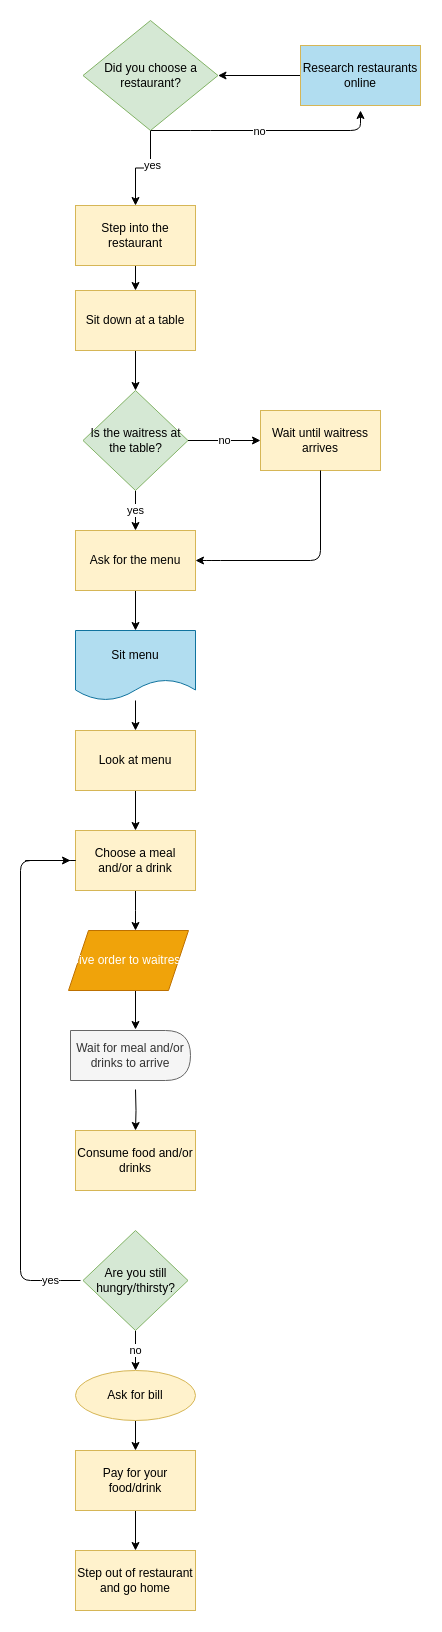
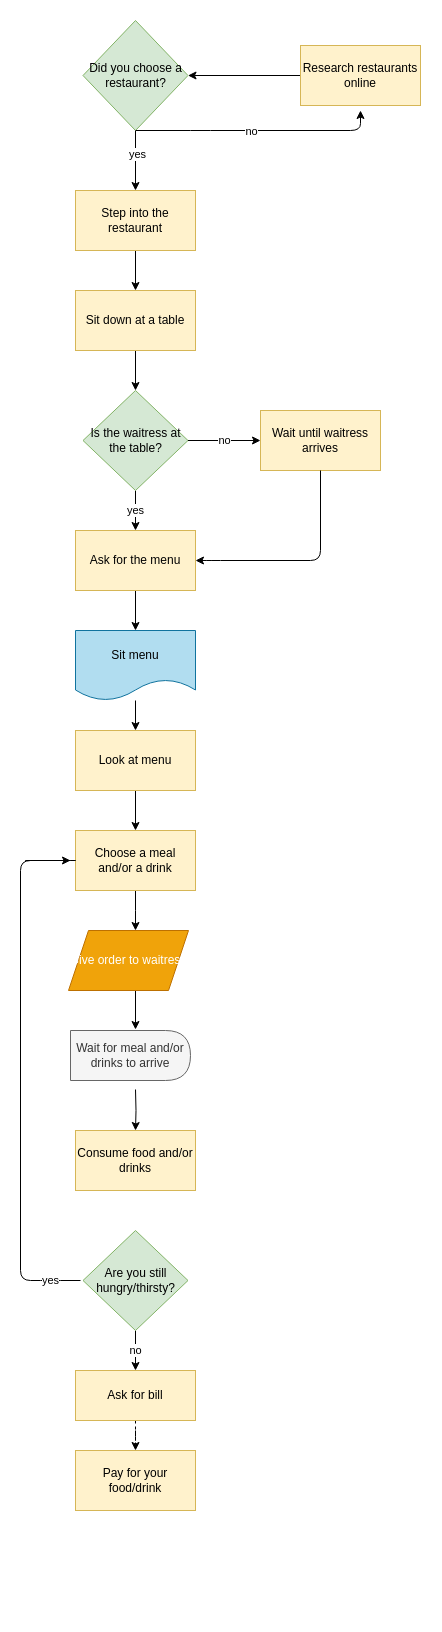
(151, 76) -> (136, 76)
(361, 76) -> (361, 76)
(136, 236) -> (136, 221)
(136, 1396) -> (136, 1396)
(136, 1440) -> (136, 1440)
(136, 1527) -> none
(136, 1581) -> none
